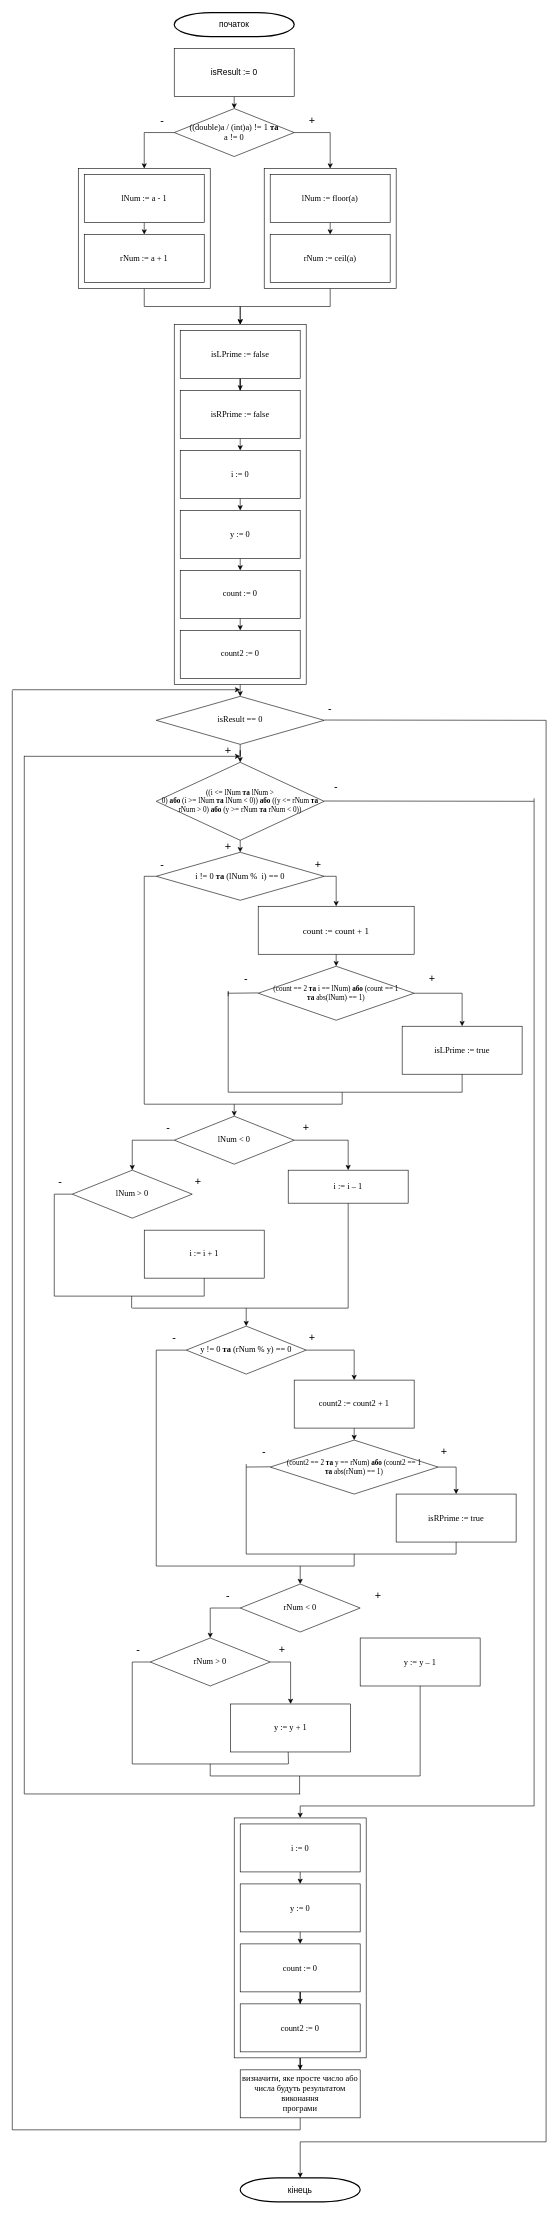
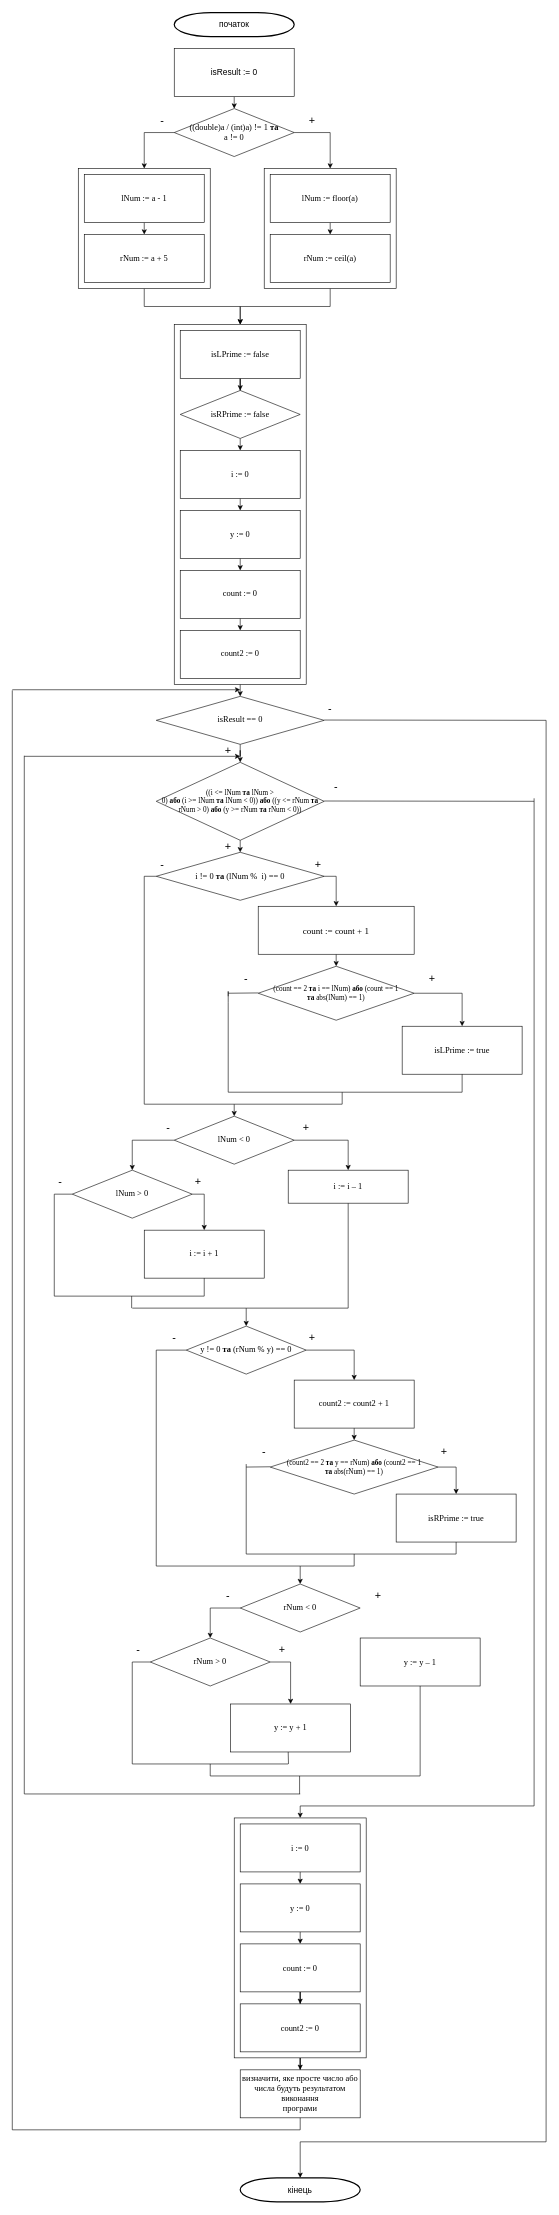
(144, 258) -> (144, 258)
(240, 414) -> (240, 414)
none -> (204, 1224)
